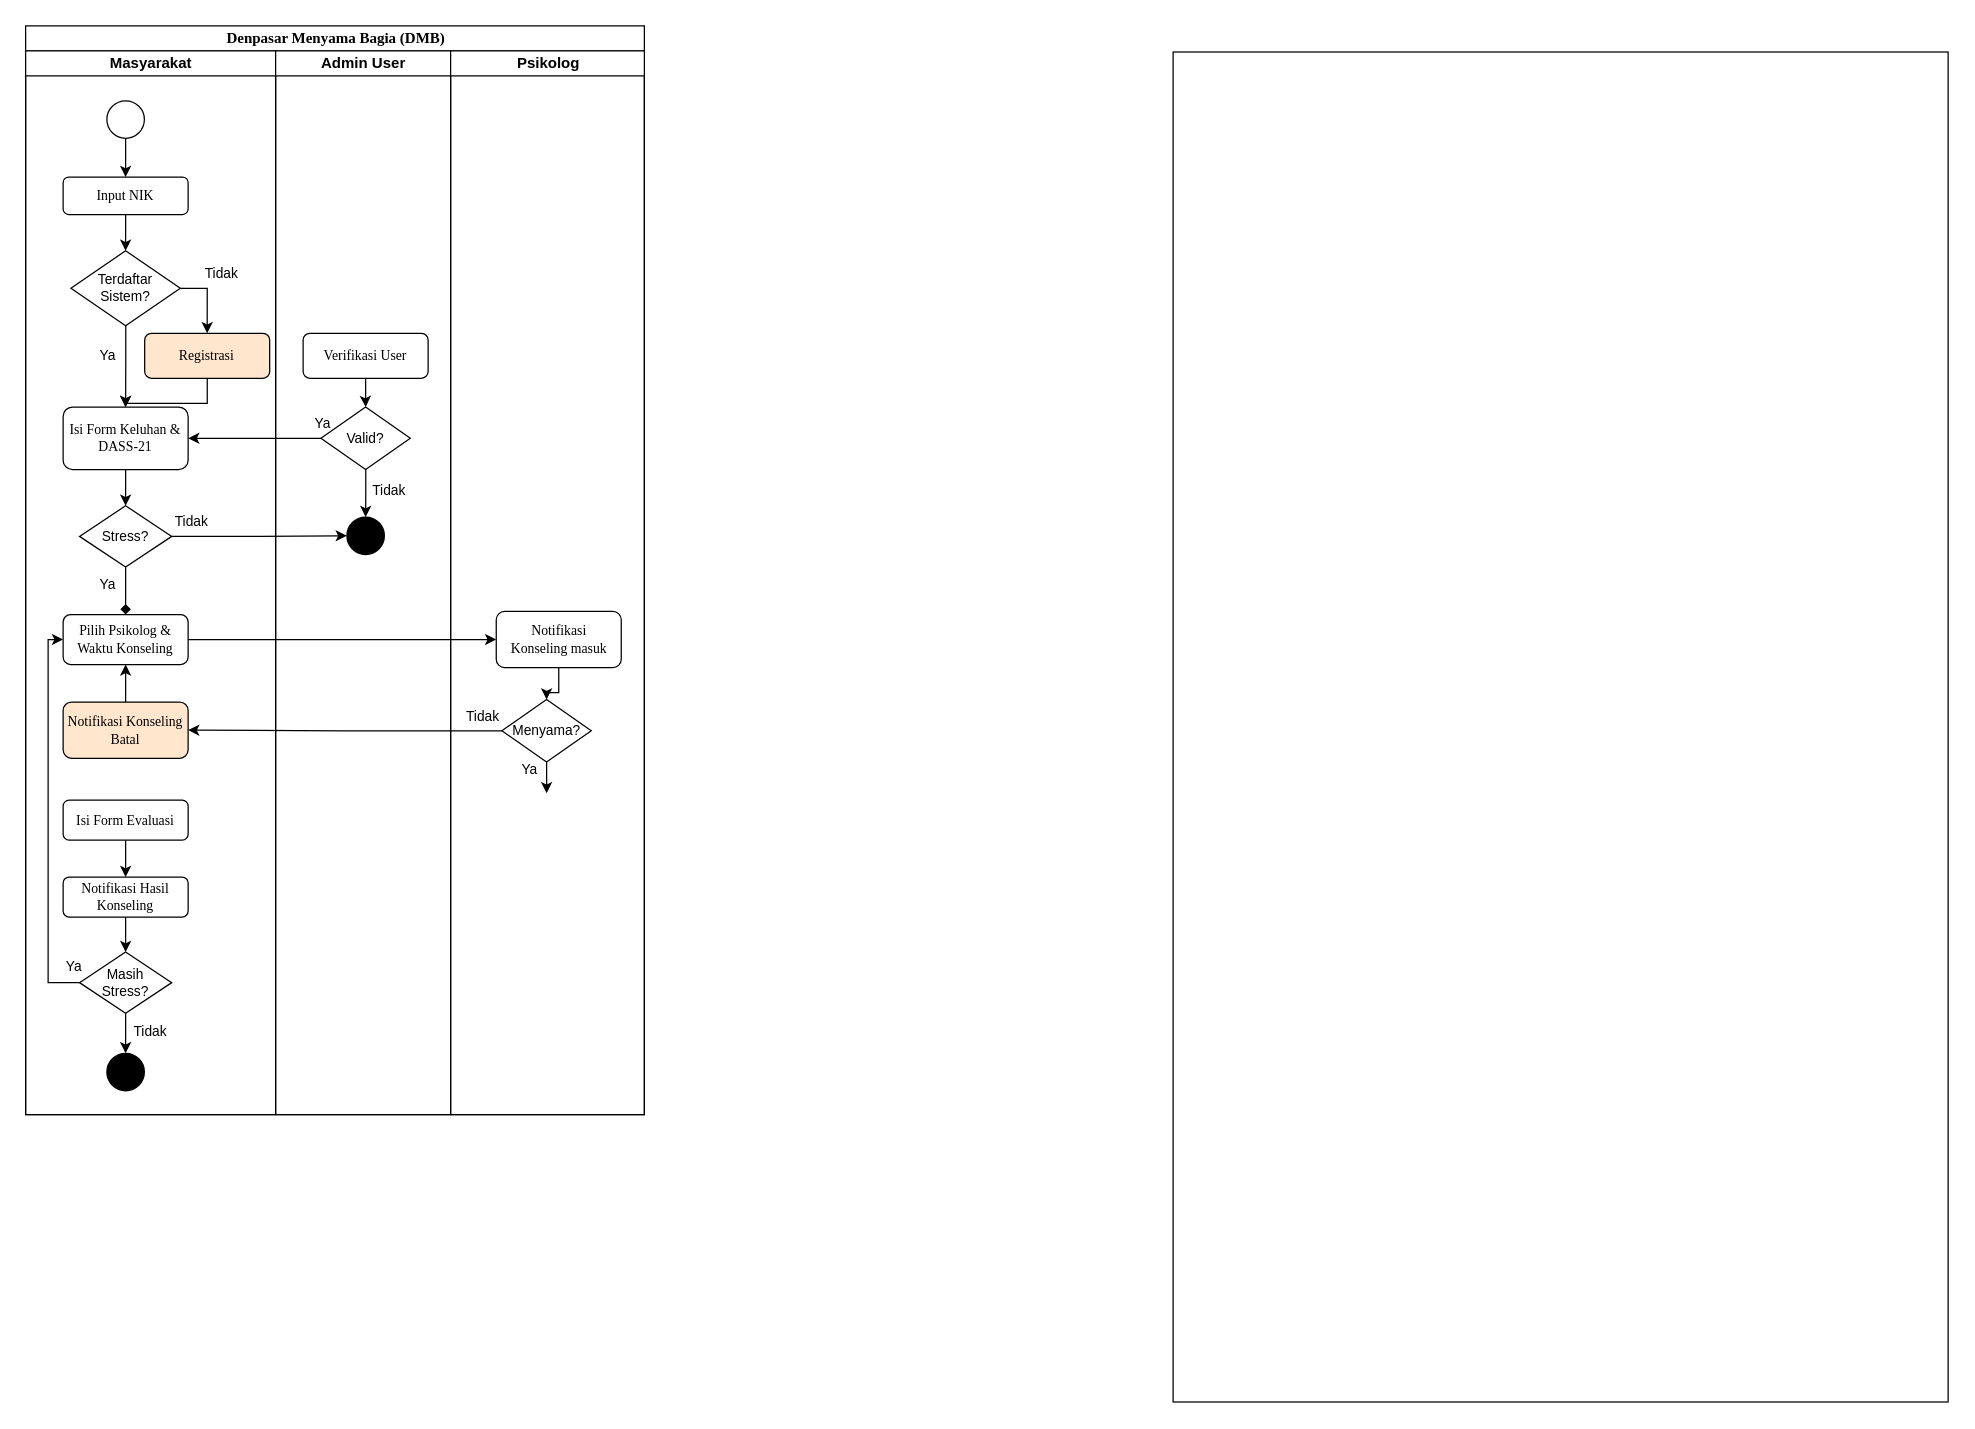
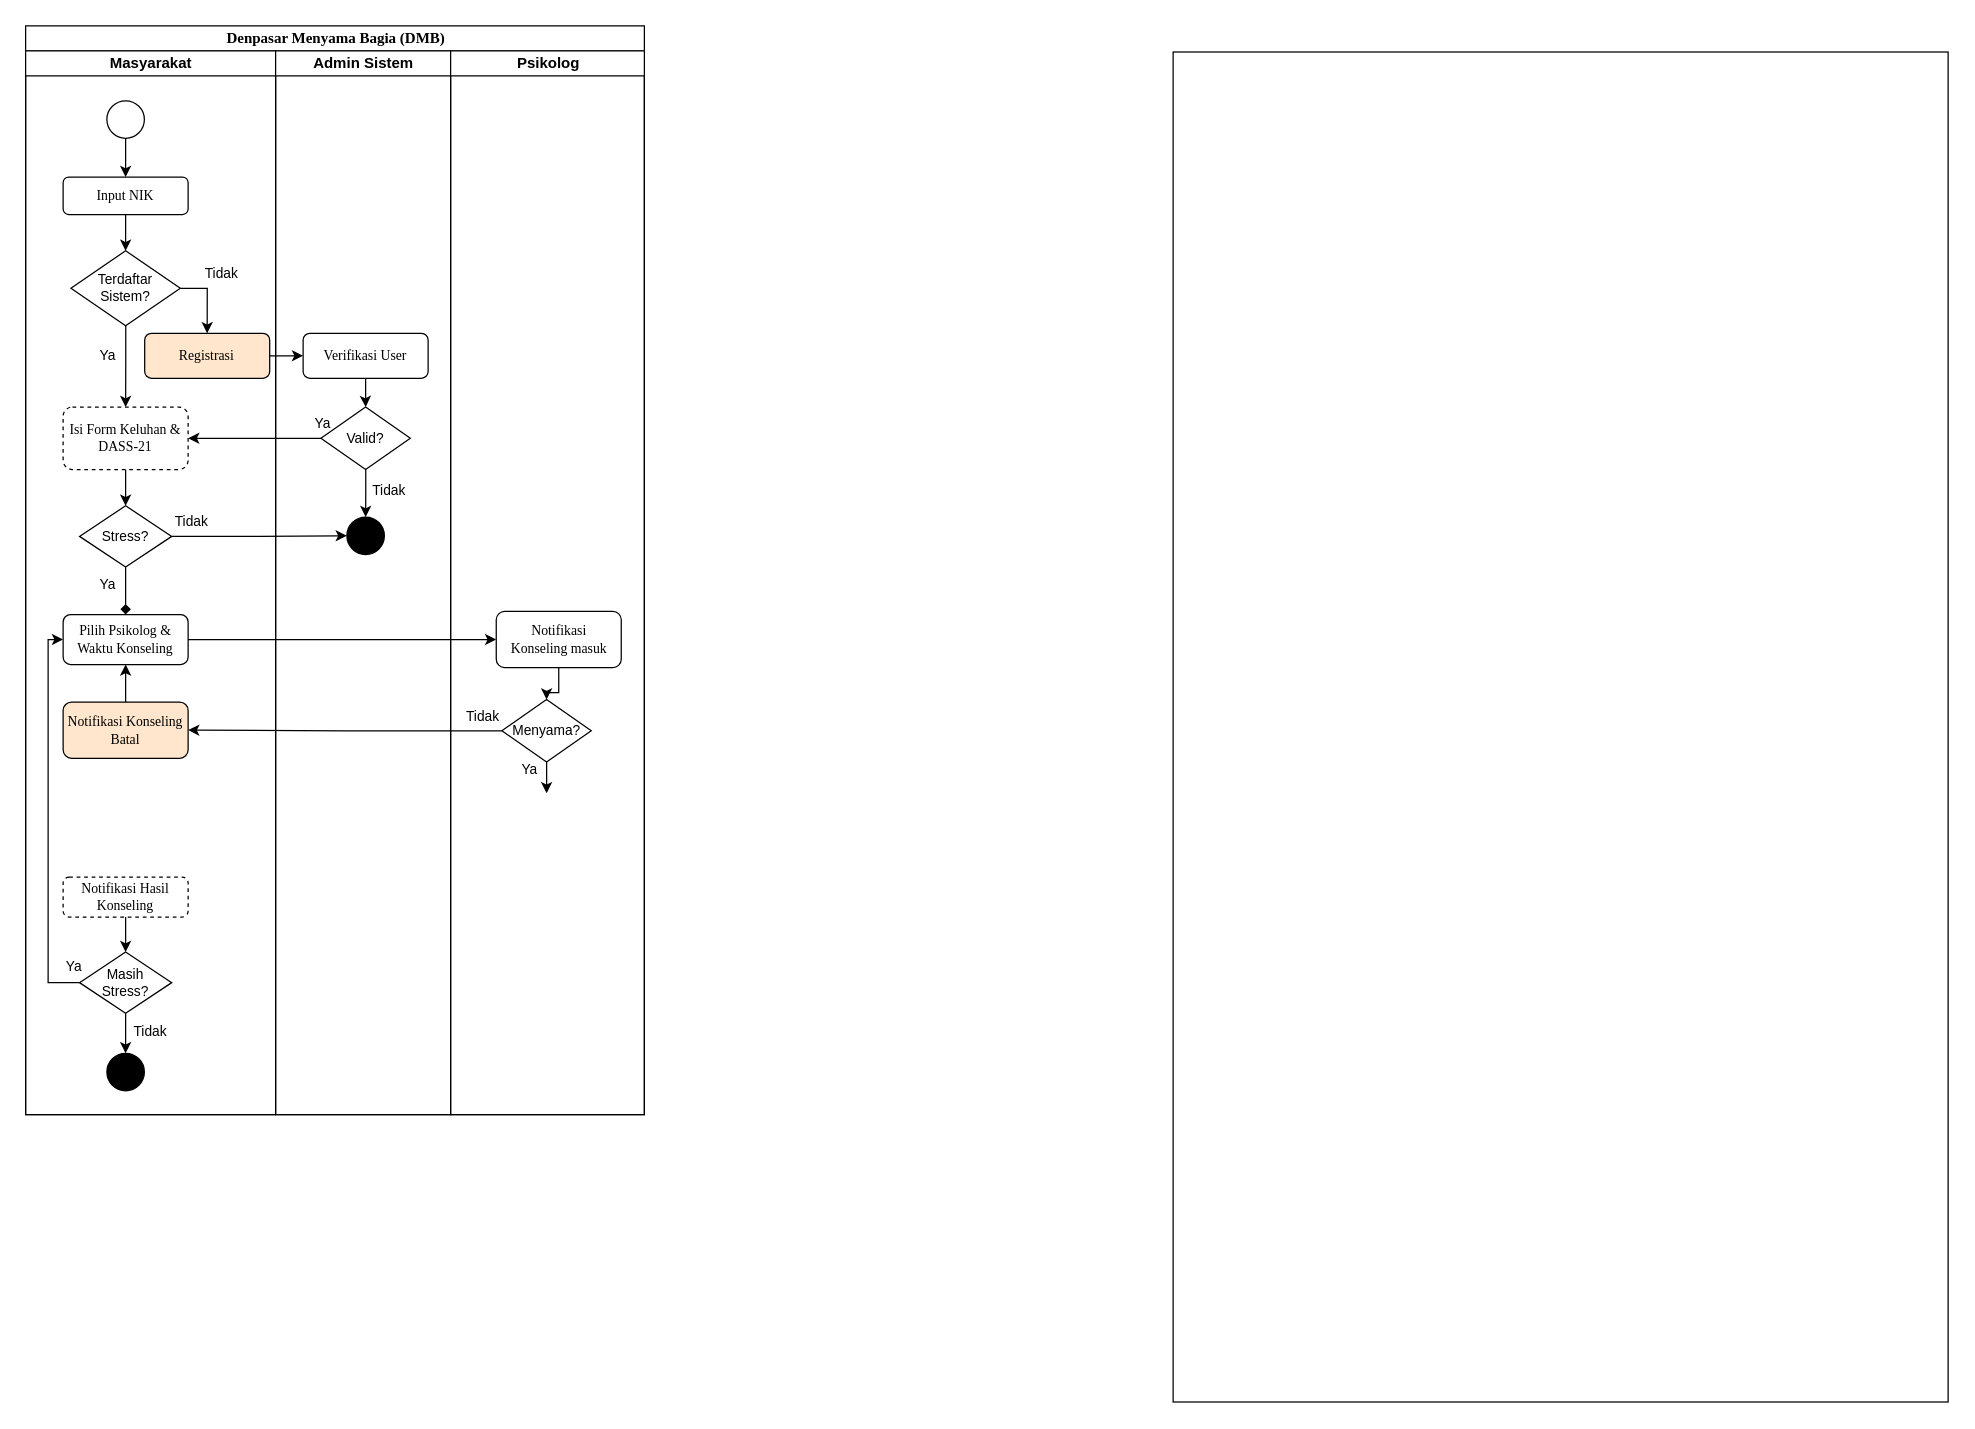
(364, 63) -> (364, 63)
(178, 403) -> (291, 356)
(126, 438) -> (126, 438)
(126, 820) -> none
(126, 863) -> none
(126, 897) -> (126, 897)
